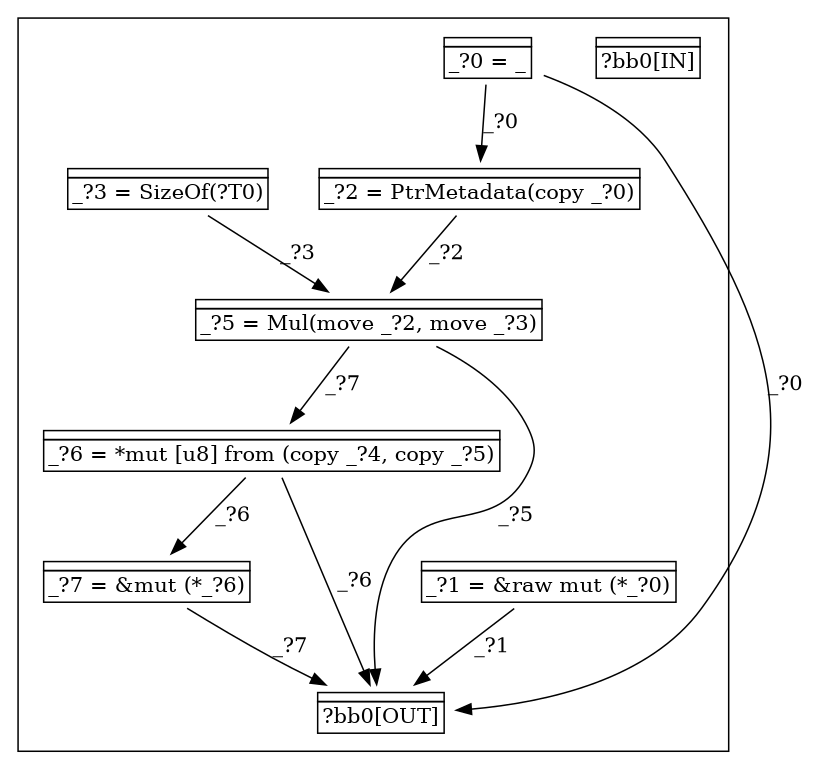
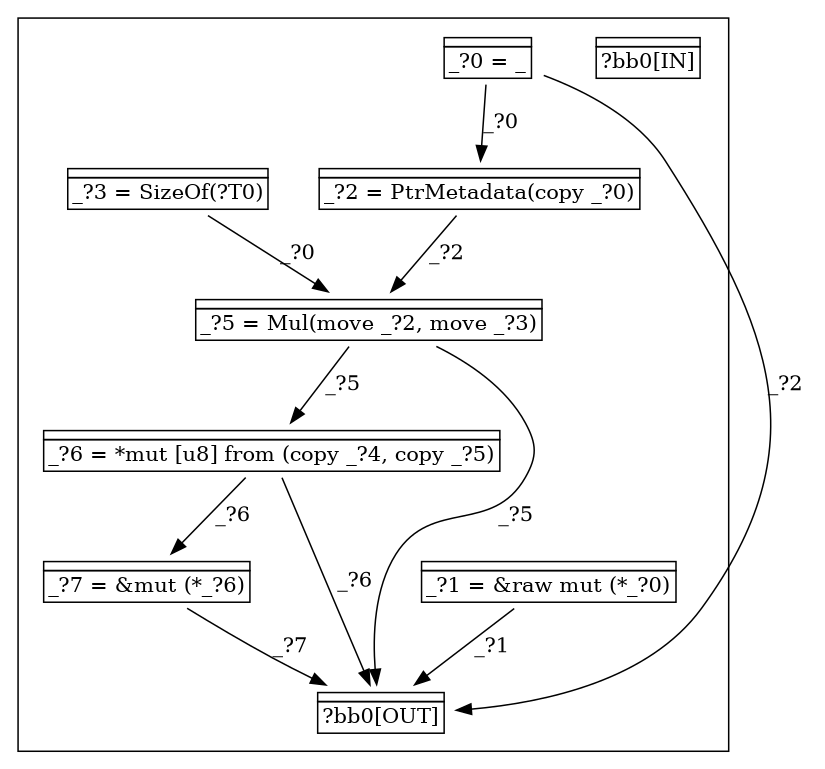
(298, 254) -> (298, 254)
(343, 385) -> (343, 385)
(786, 385) -> (786, 385)
